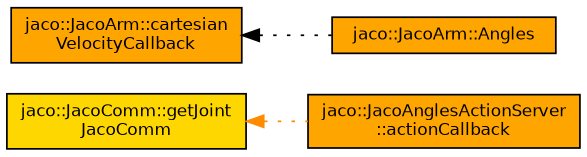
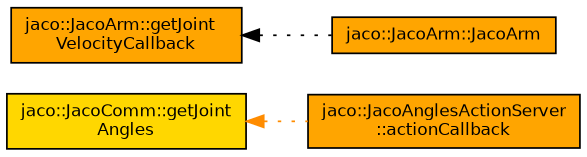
(126, 35) -> (126, 35)
(444, 35) -> (444, 35)
(126, 121) -> (126, 121)
